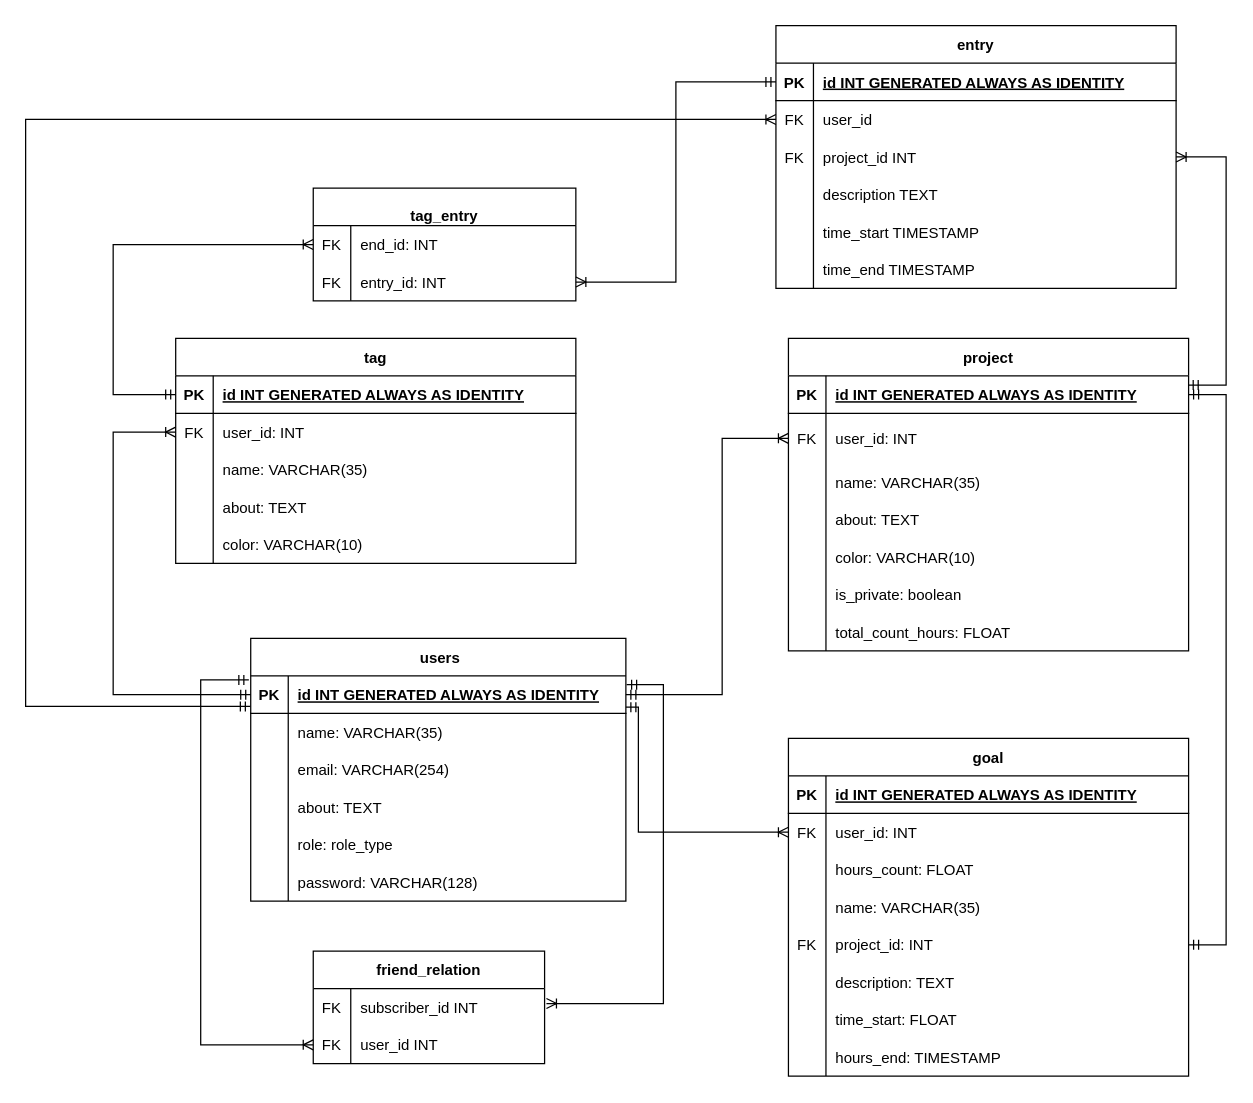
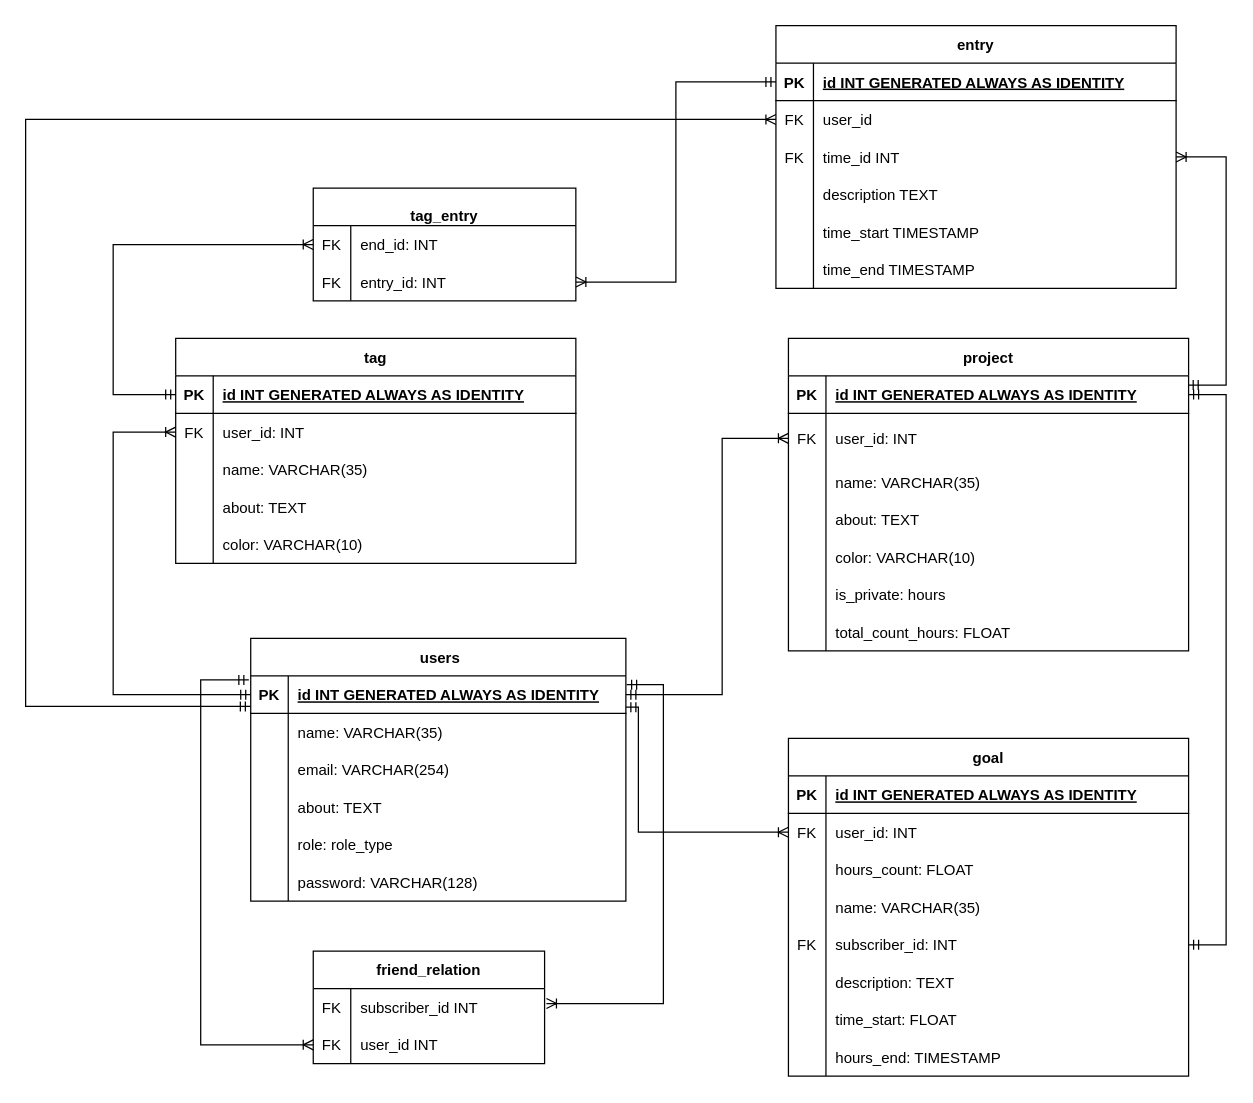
(877, 158) -> (863, 158)
(905, 595) -> (899, 595)
(892, 945) -> (903, 945)
